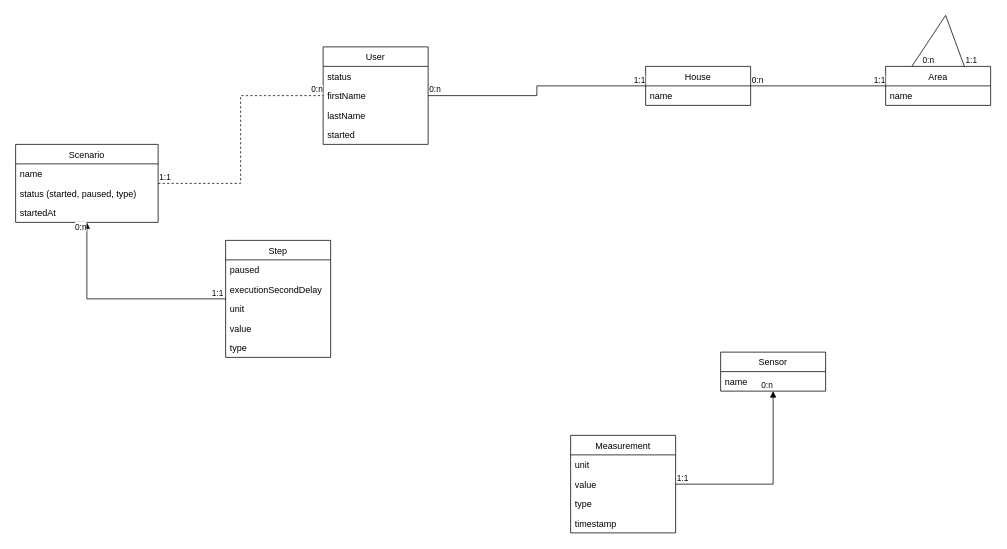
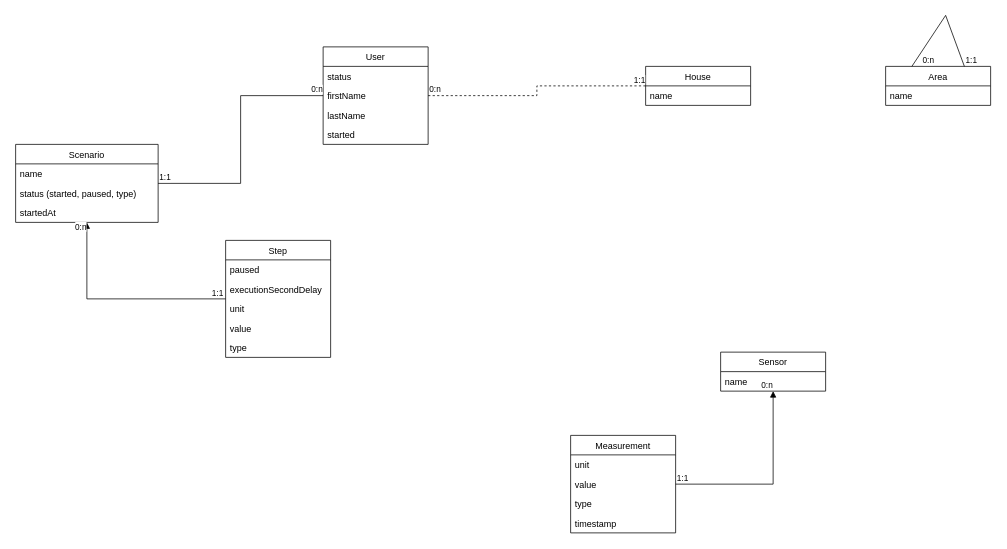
(817, 86) -> none
(537, 91) -> (537, 91)
(240, 140) -> (240, 140)
